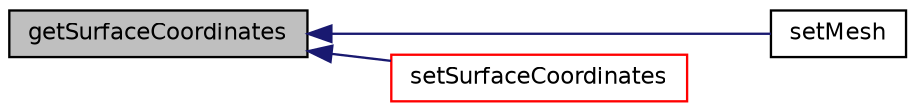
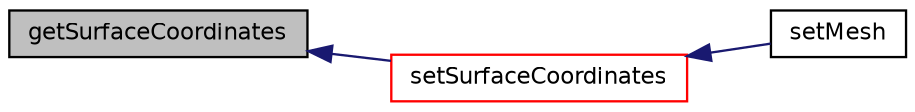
(551, 34) -> (741, 48)
